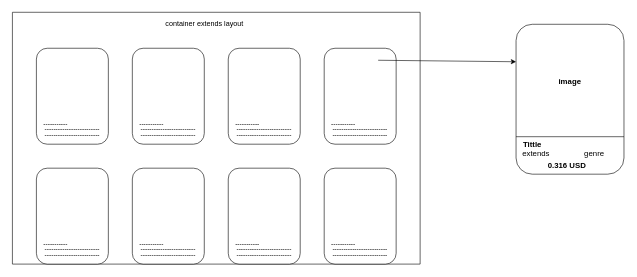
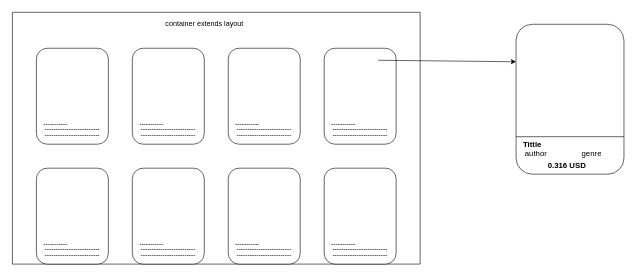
(570, 81) -> none
(564, 154) -> (564, 154)
